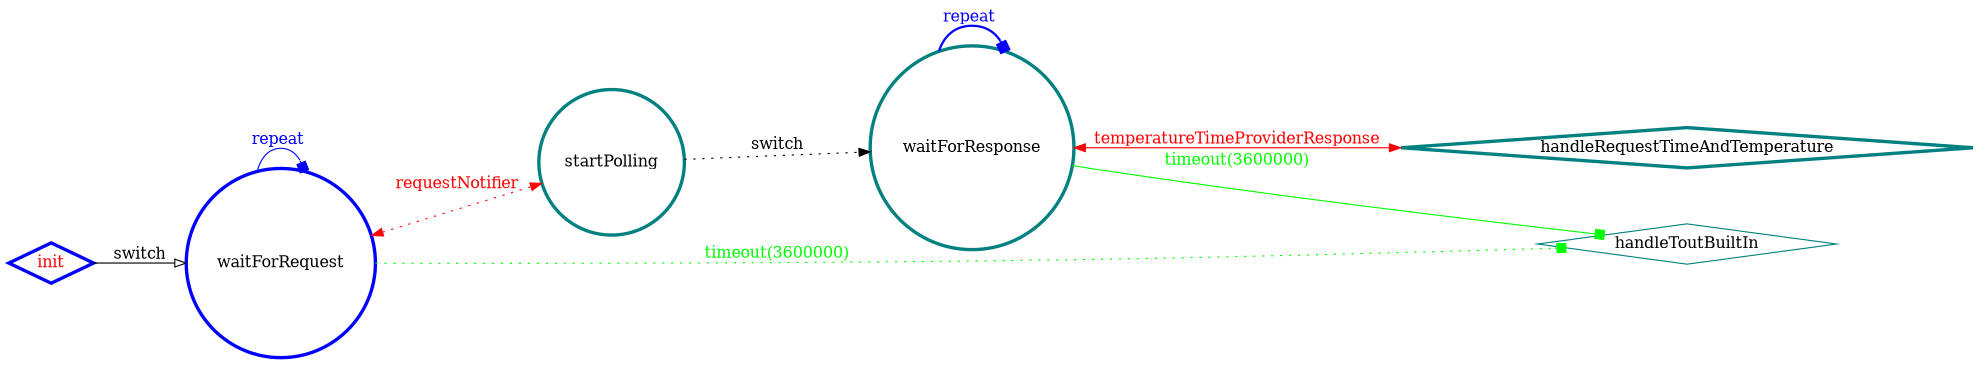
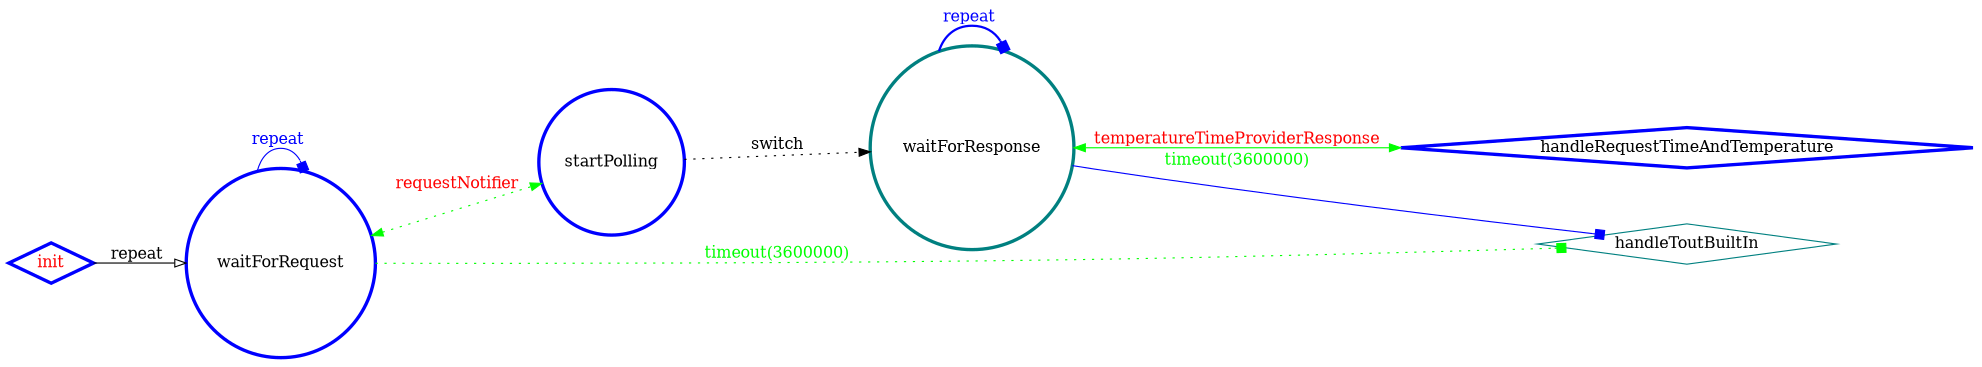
(1238, 148) -> (1238, 148)
(1687, 148) -> (1687, 148)
(612, 162) -> (612, 162)
(1332, 202) -> (1332, 202)
(457, 209) -> (457, 209)
(140, 255) -> (140, 255)
